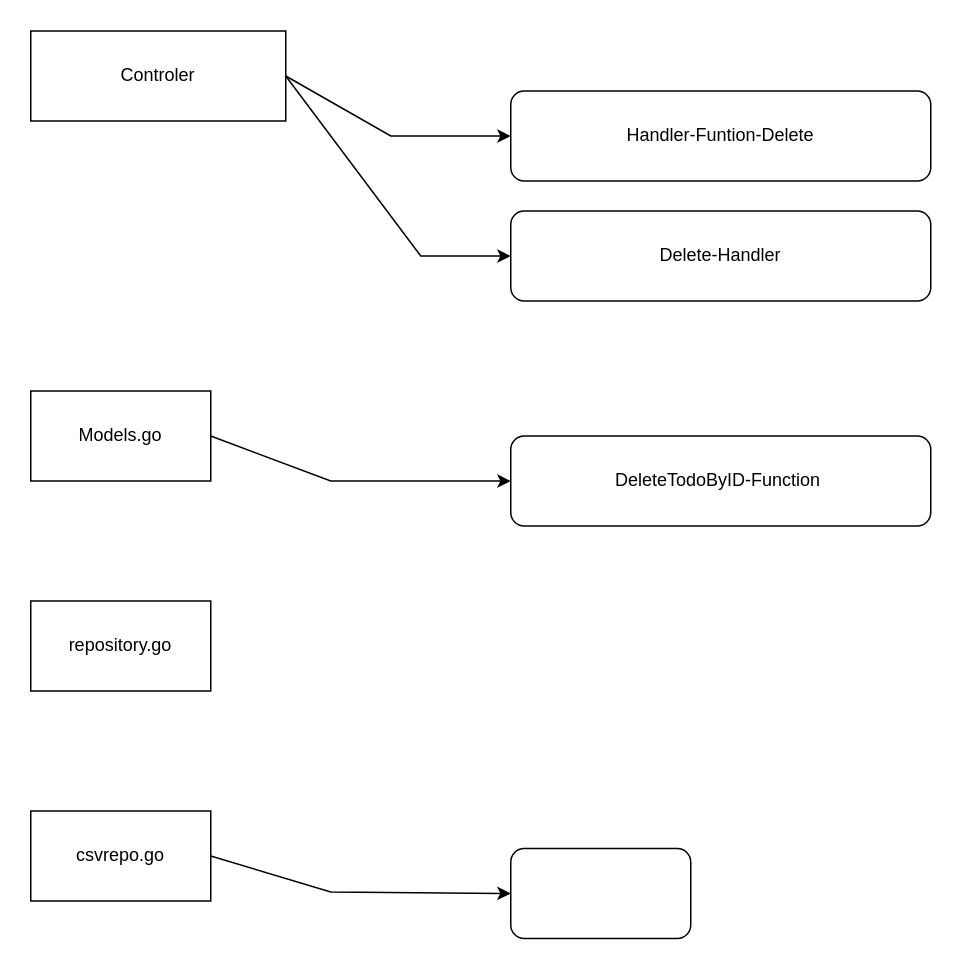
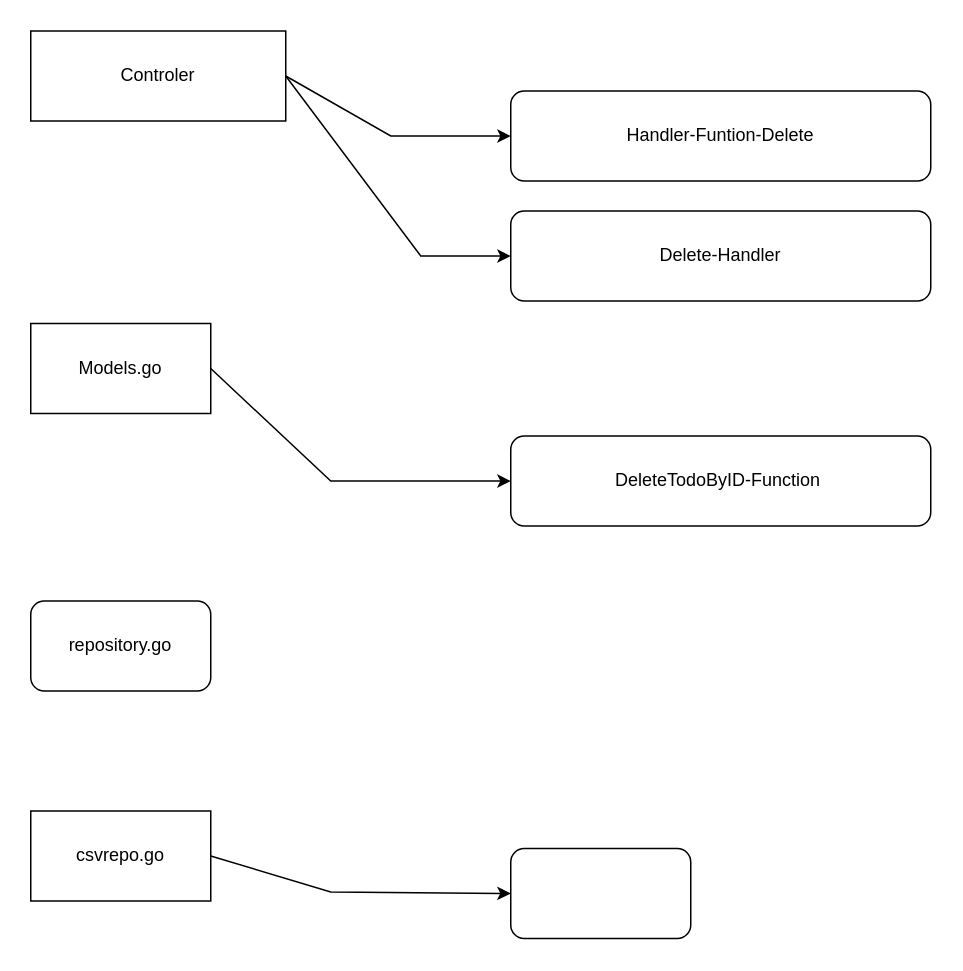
(121, 436) -> (121, 368)
(121, 646) -> (121, 646)
